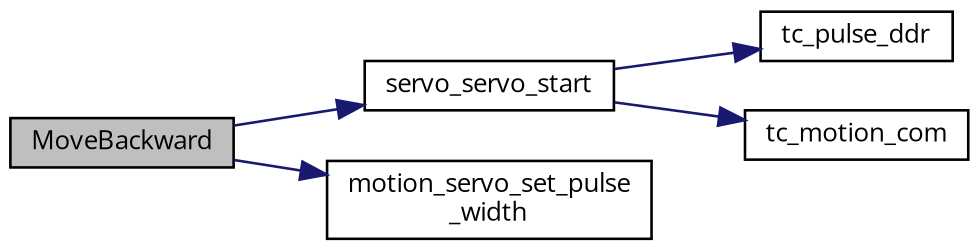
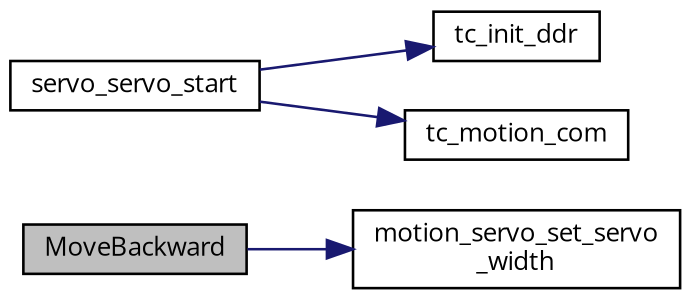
(857, 36) -> (517, 36)
(286, 117) -> none
(489, 200) -> (517, 249)
